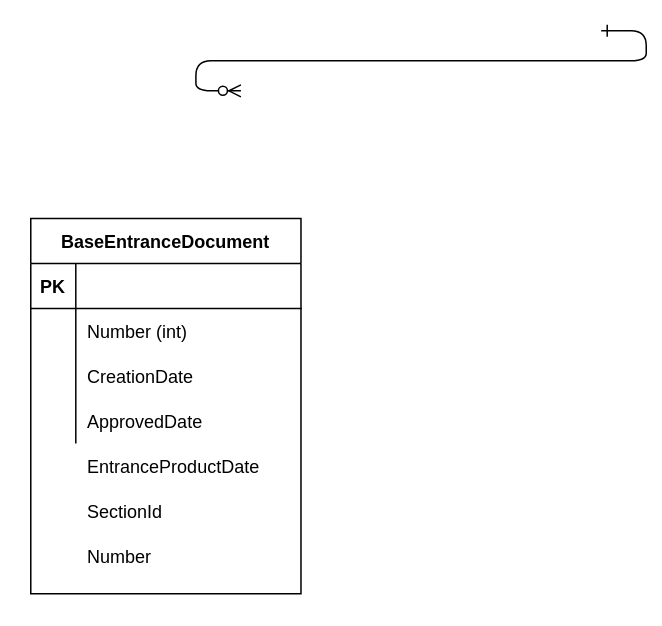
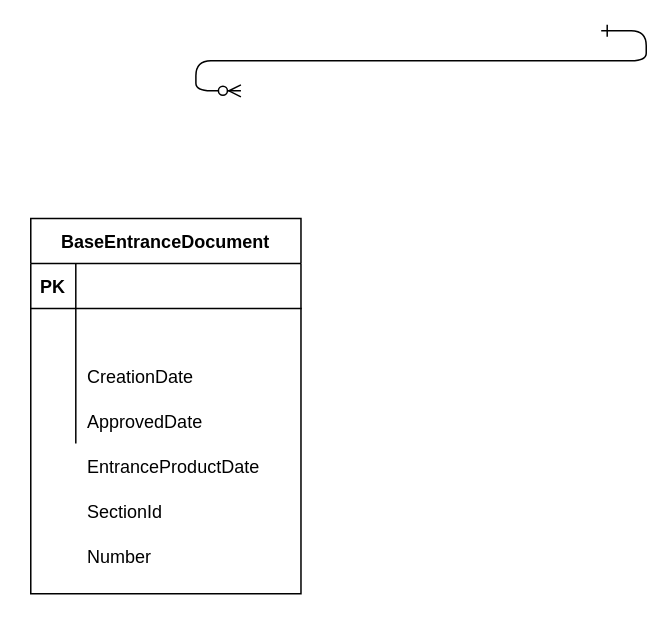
(188, 331) -> none
